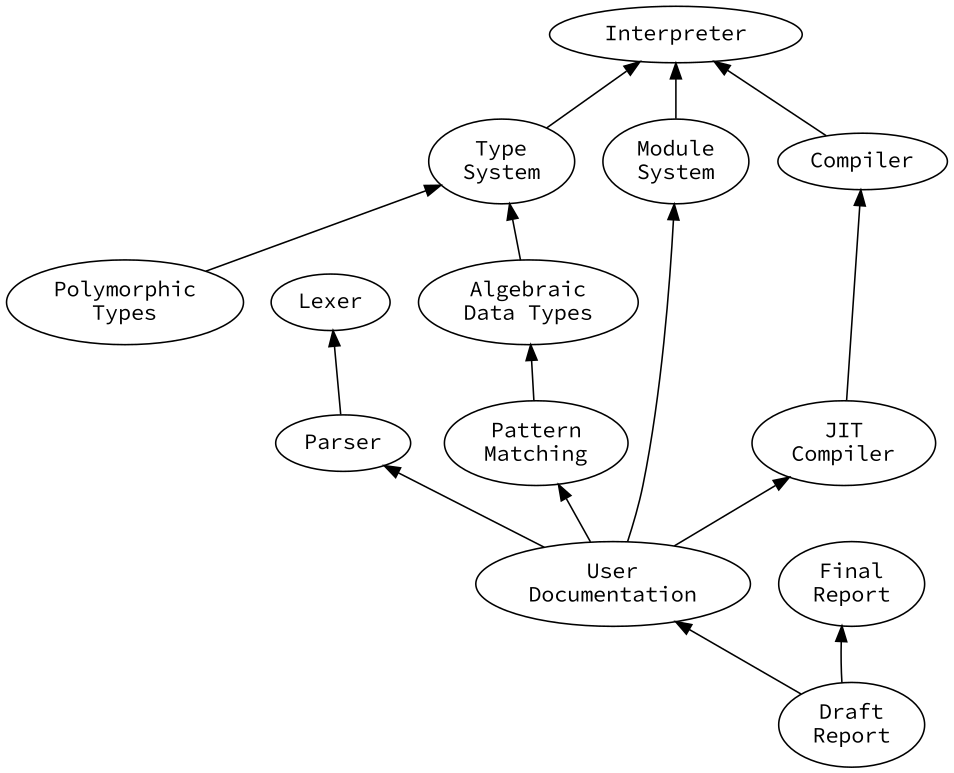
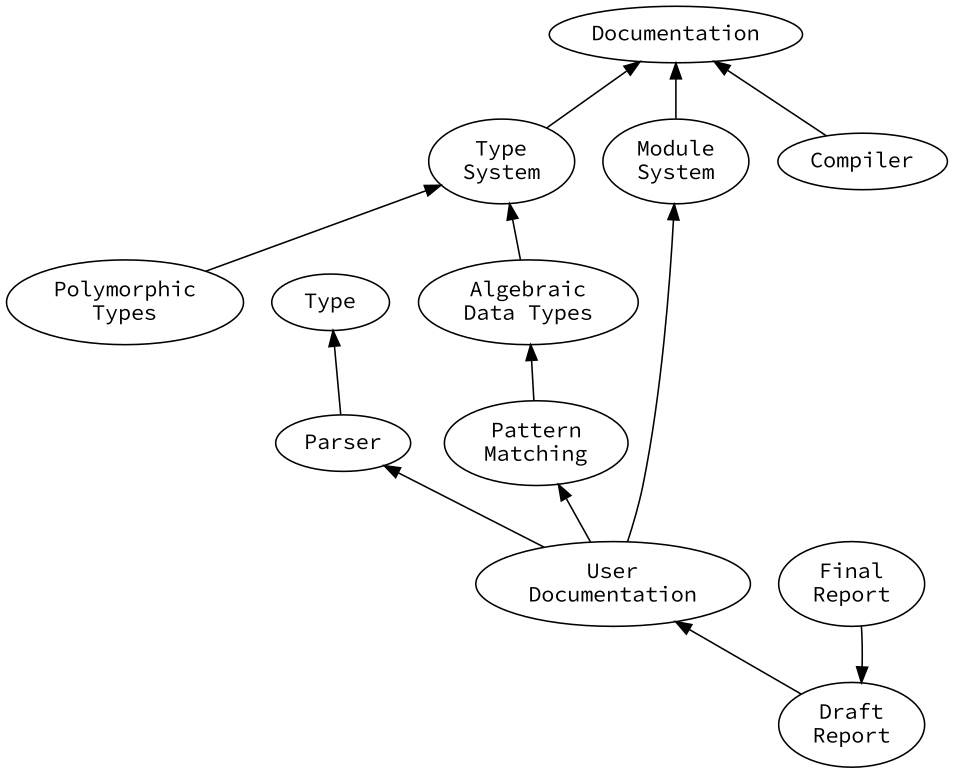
(676, 35) -> (676, 35)
(331, 302) -> (331, 302)
(844, 443) -> none
(841, 662) -> (862, 646)
